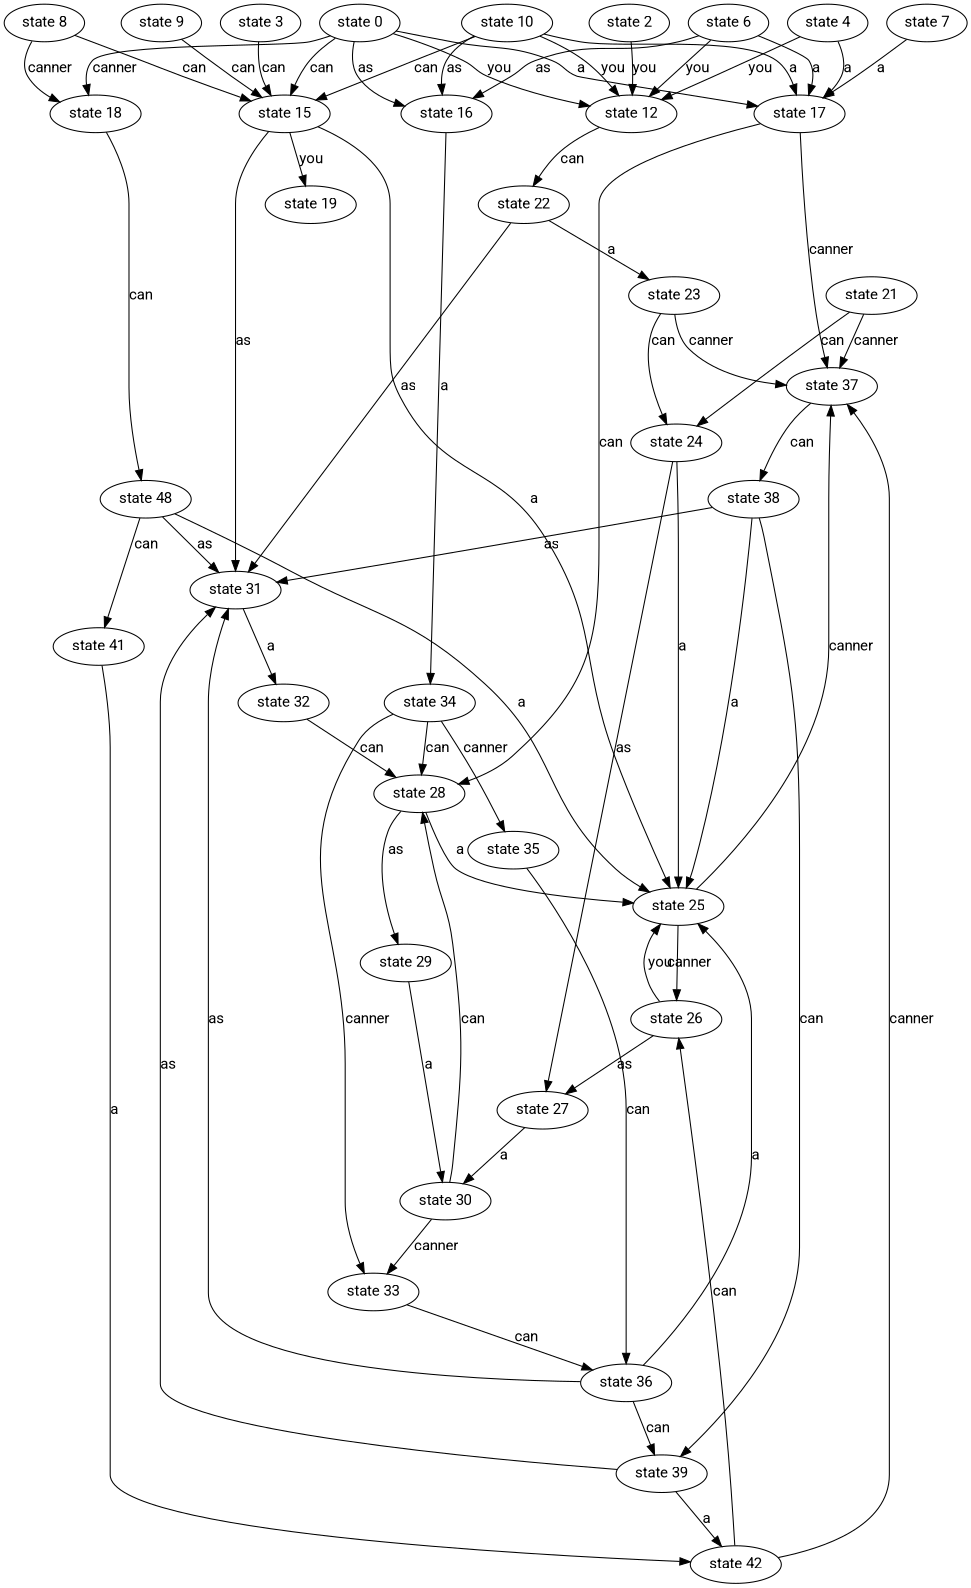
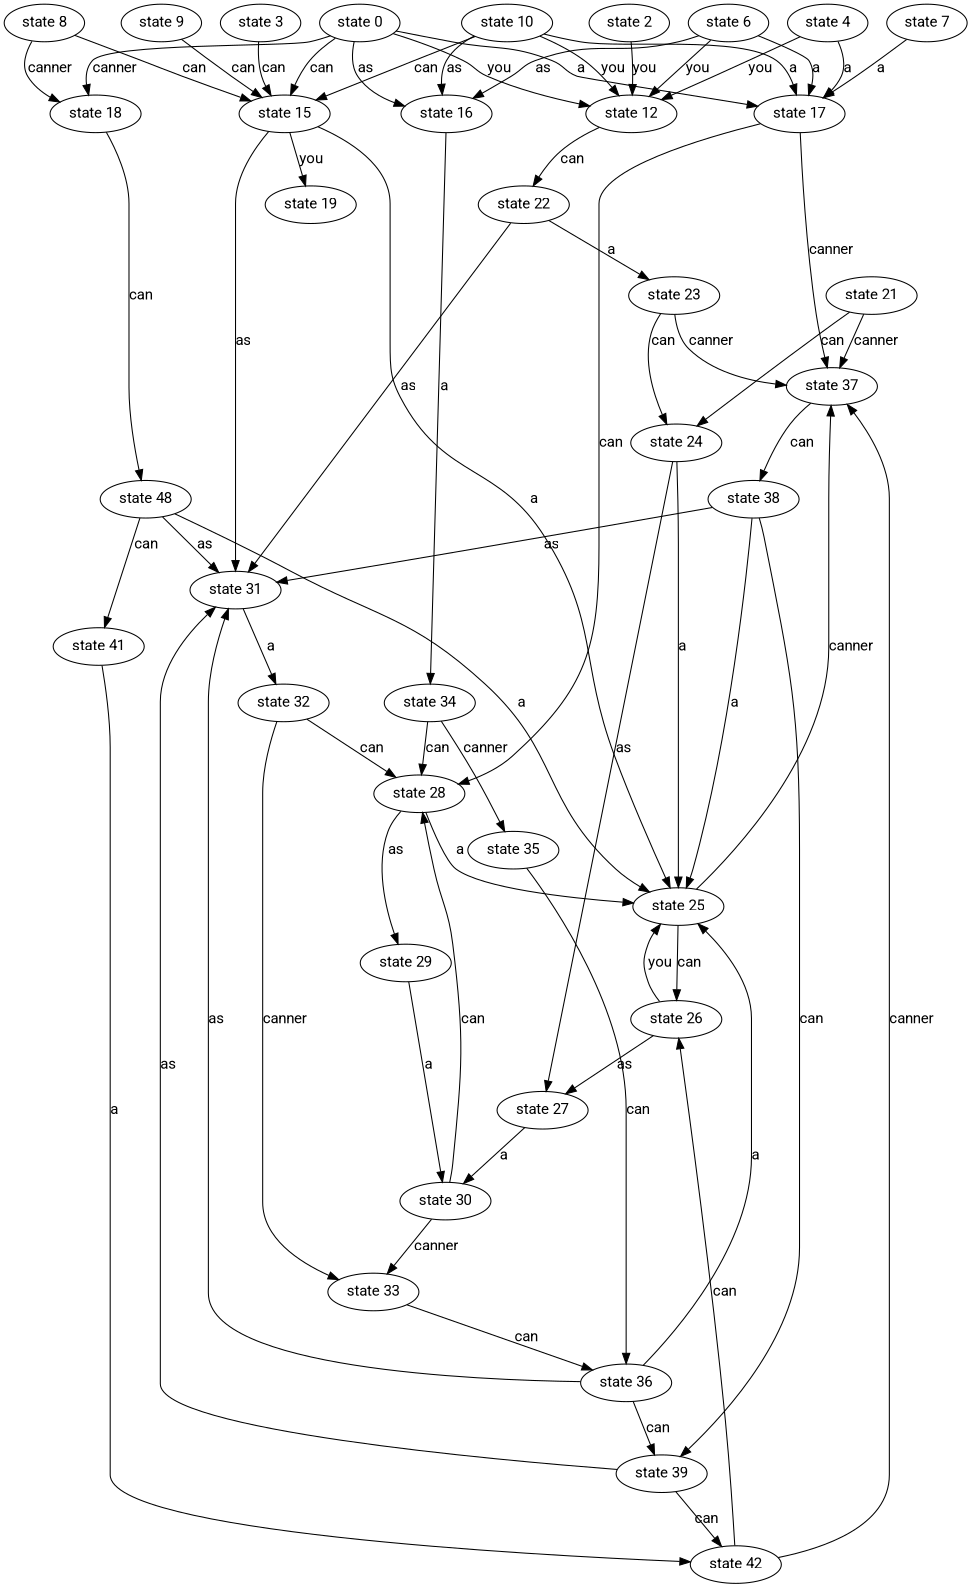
(689, 963) -> (689, 963)
(337, 977) -> (263, 1013)
(707, 1519) -> (707, 1519)
